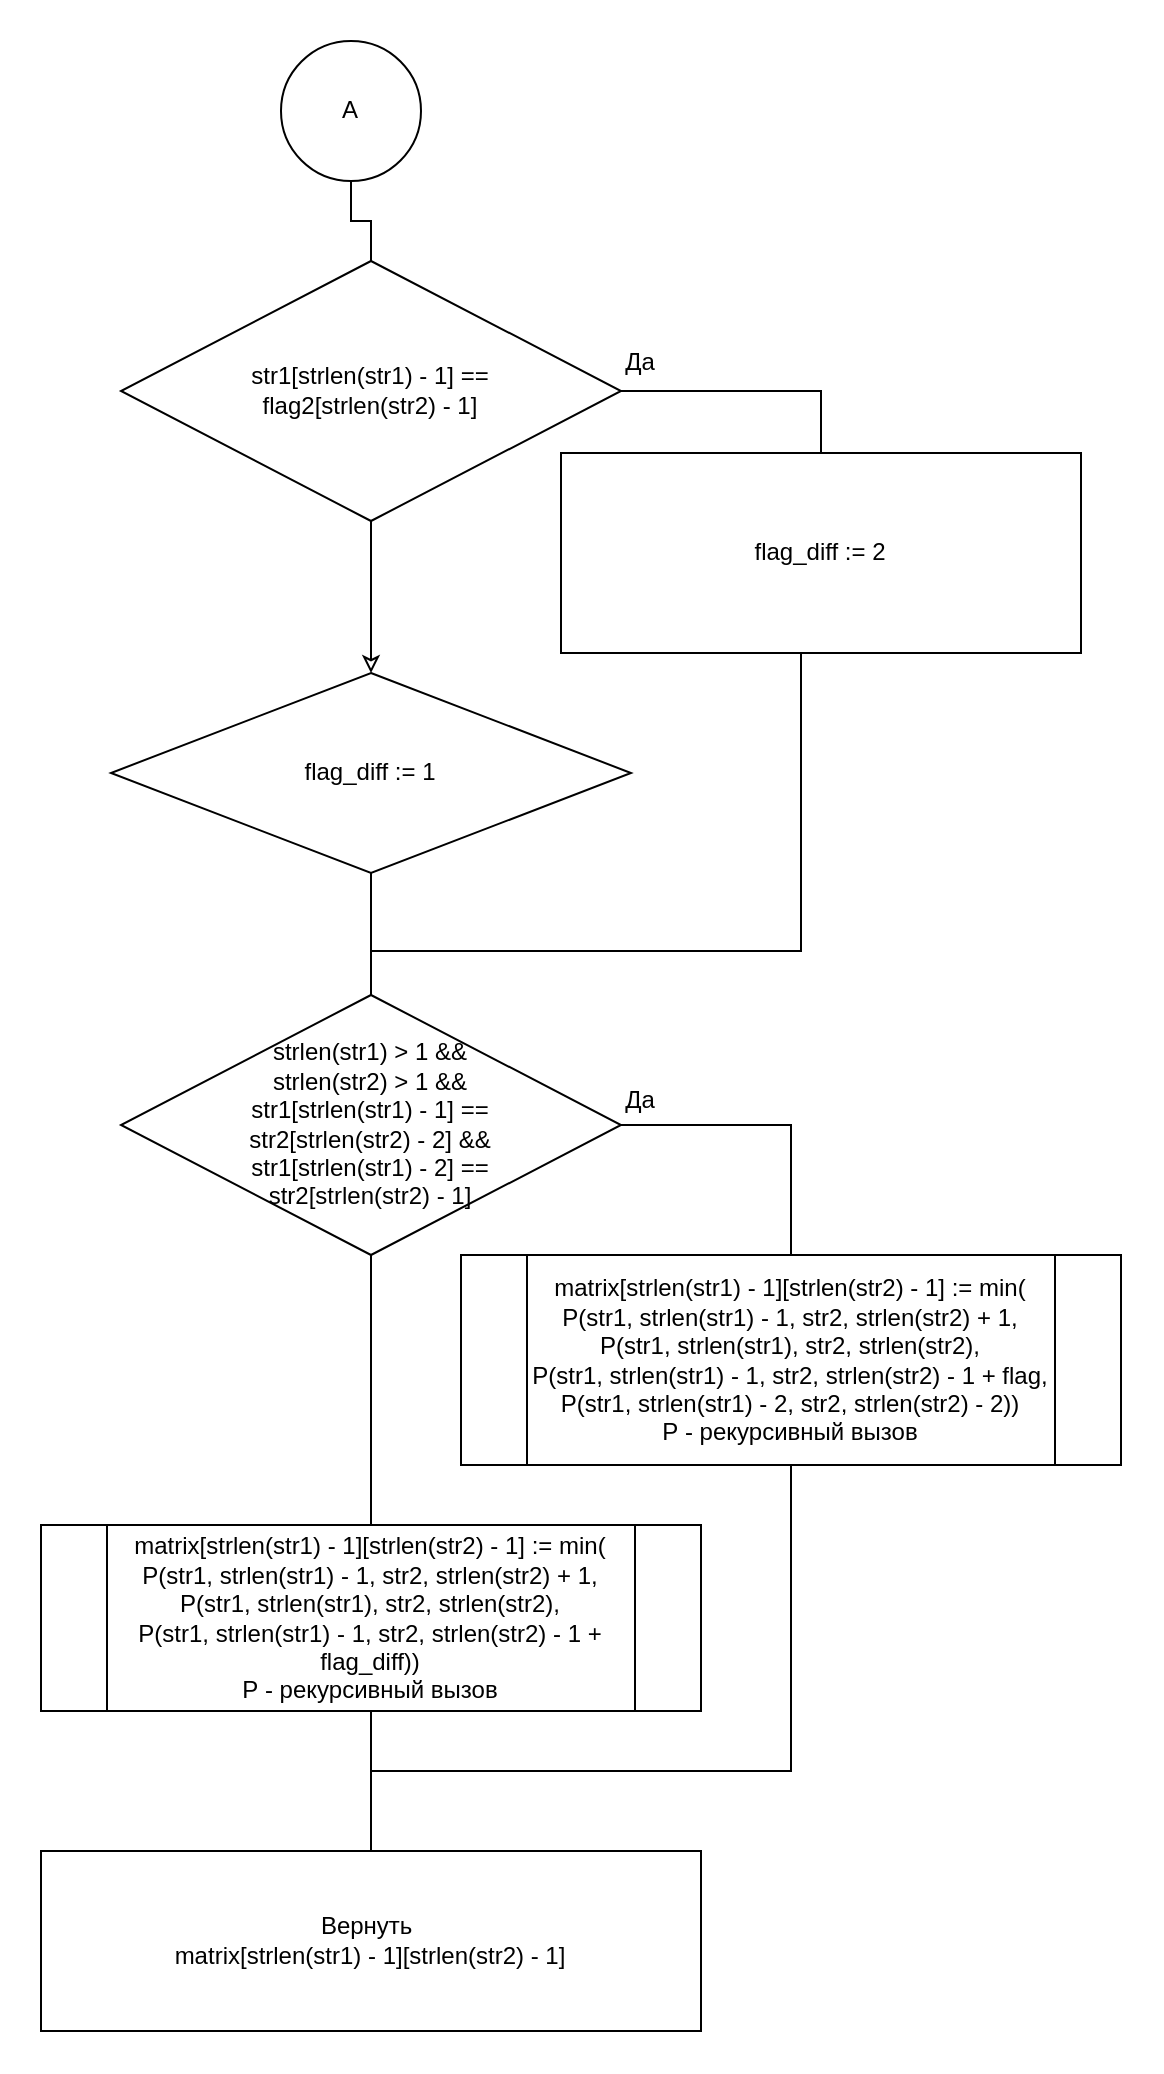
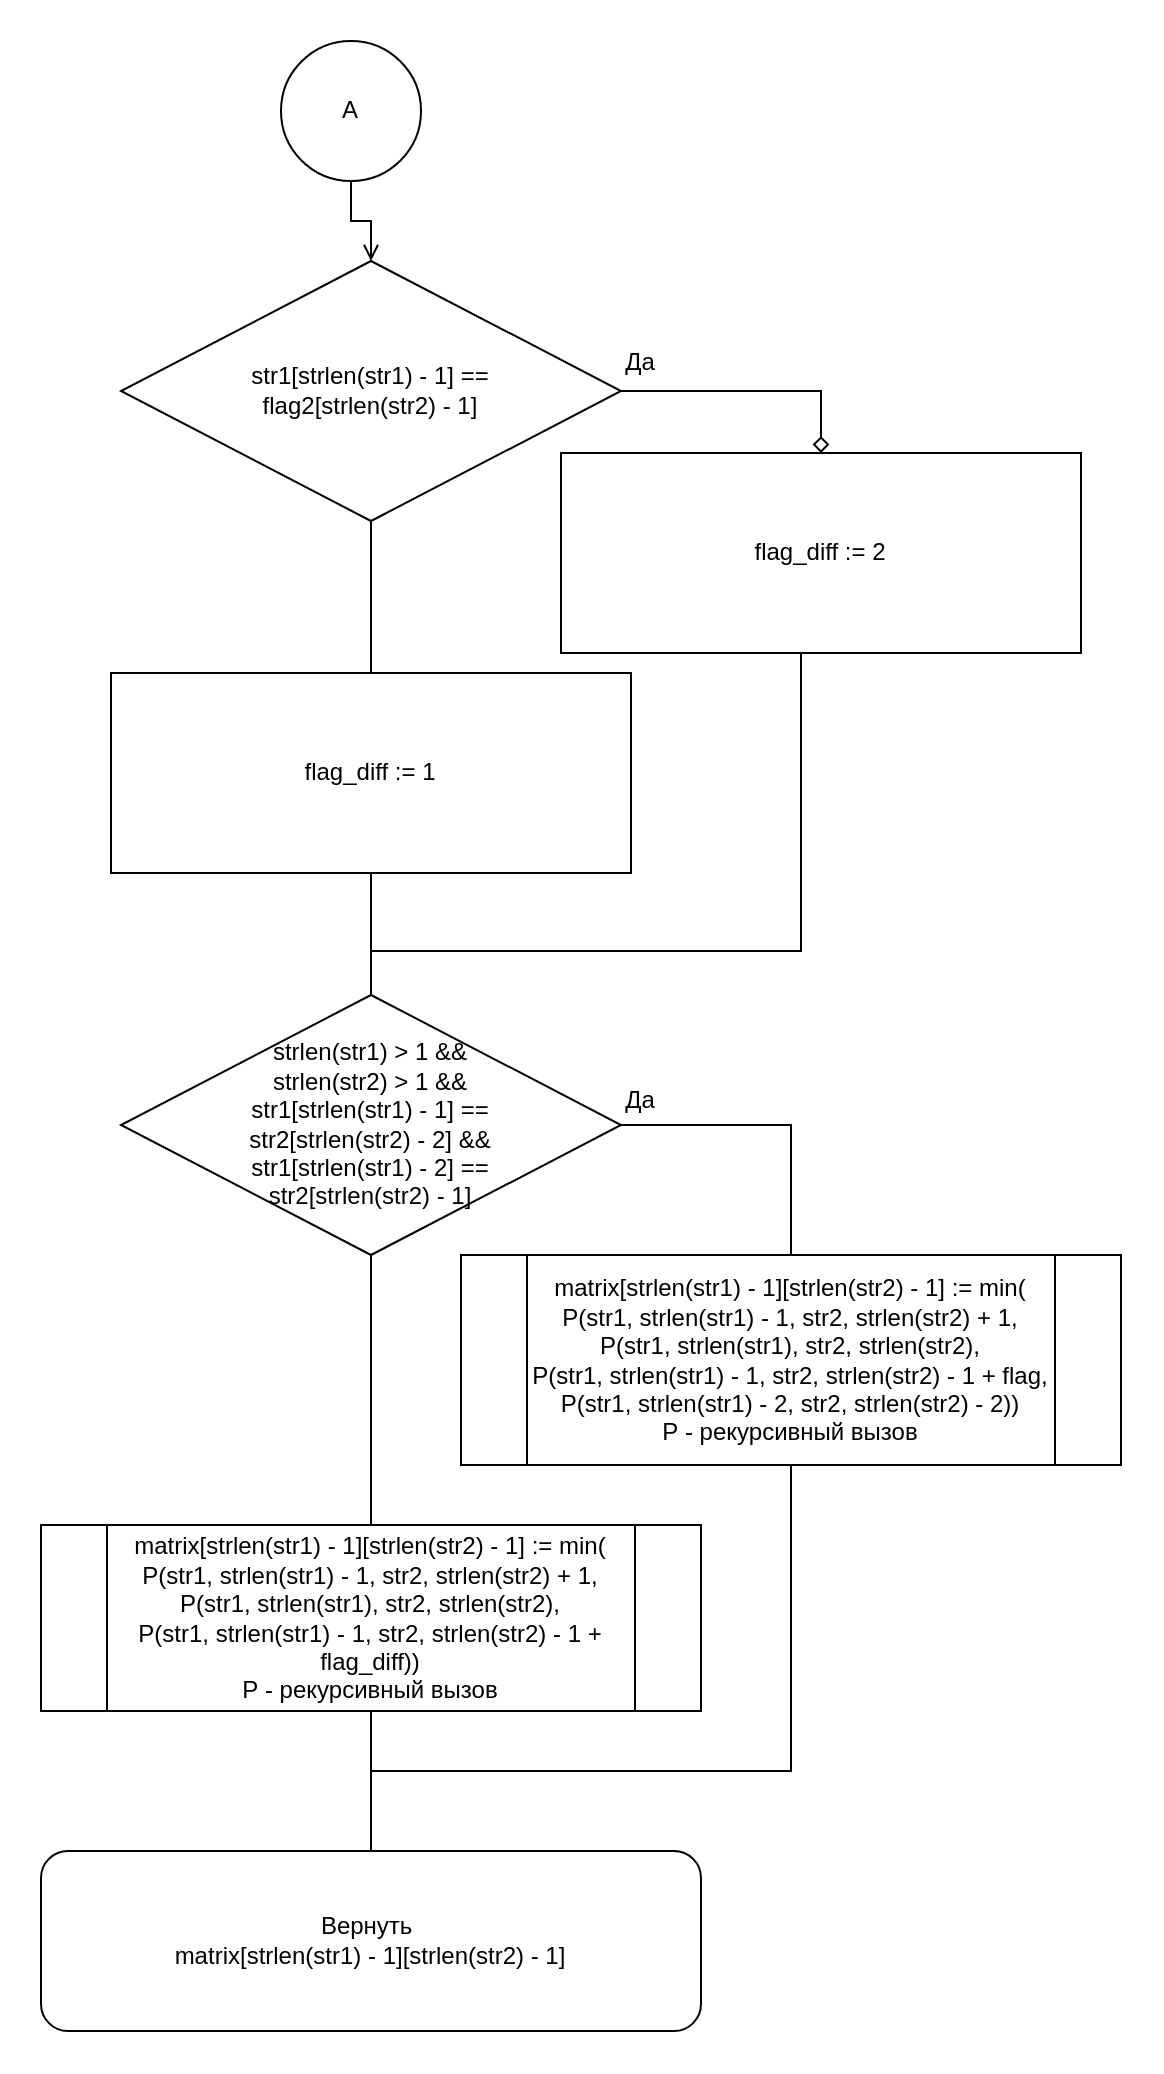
(371, 254) -> (371, 253)
(821, 444) -> (821, 437)
(371, 658) -> (371, 664)
(371, 773) -> (371, 773)
(371, 1941) -> (371, 1941)
